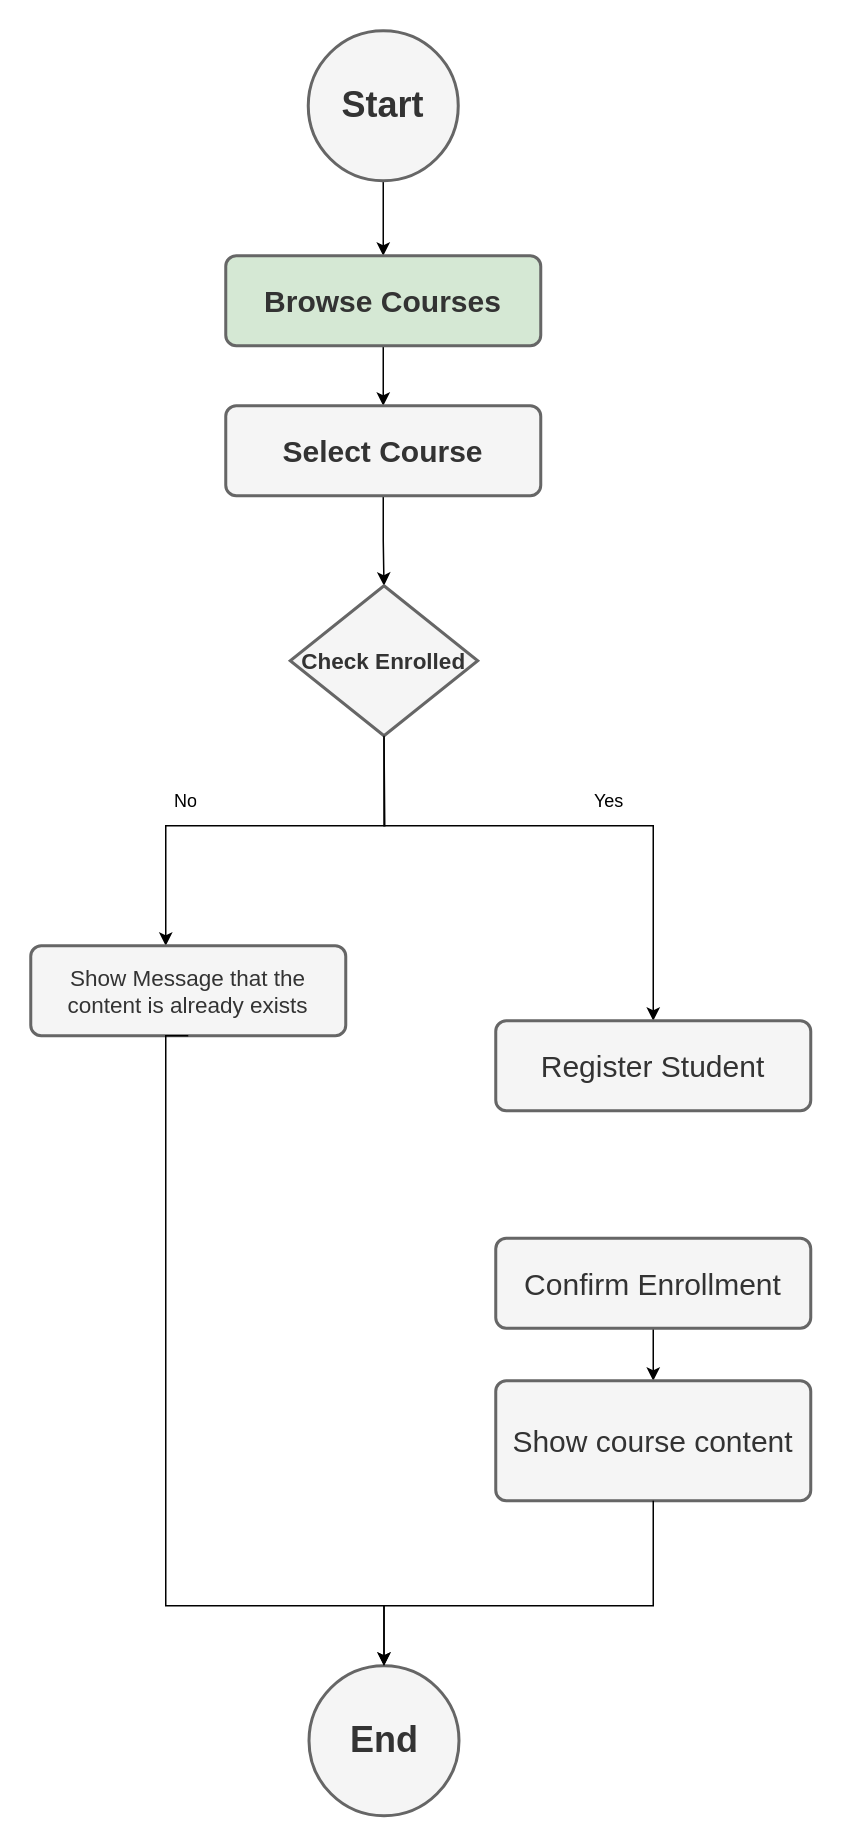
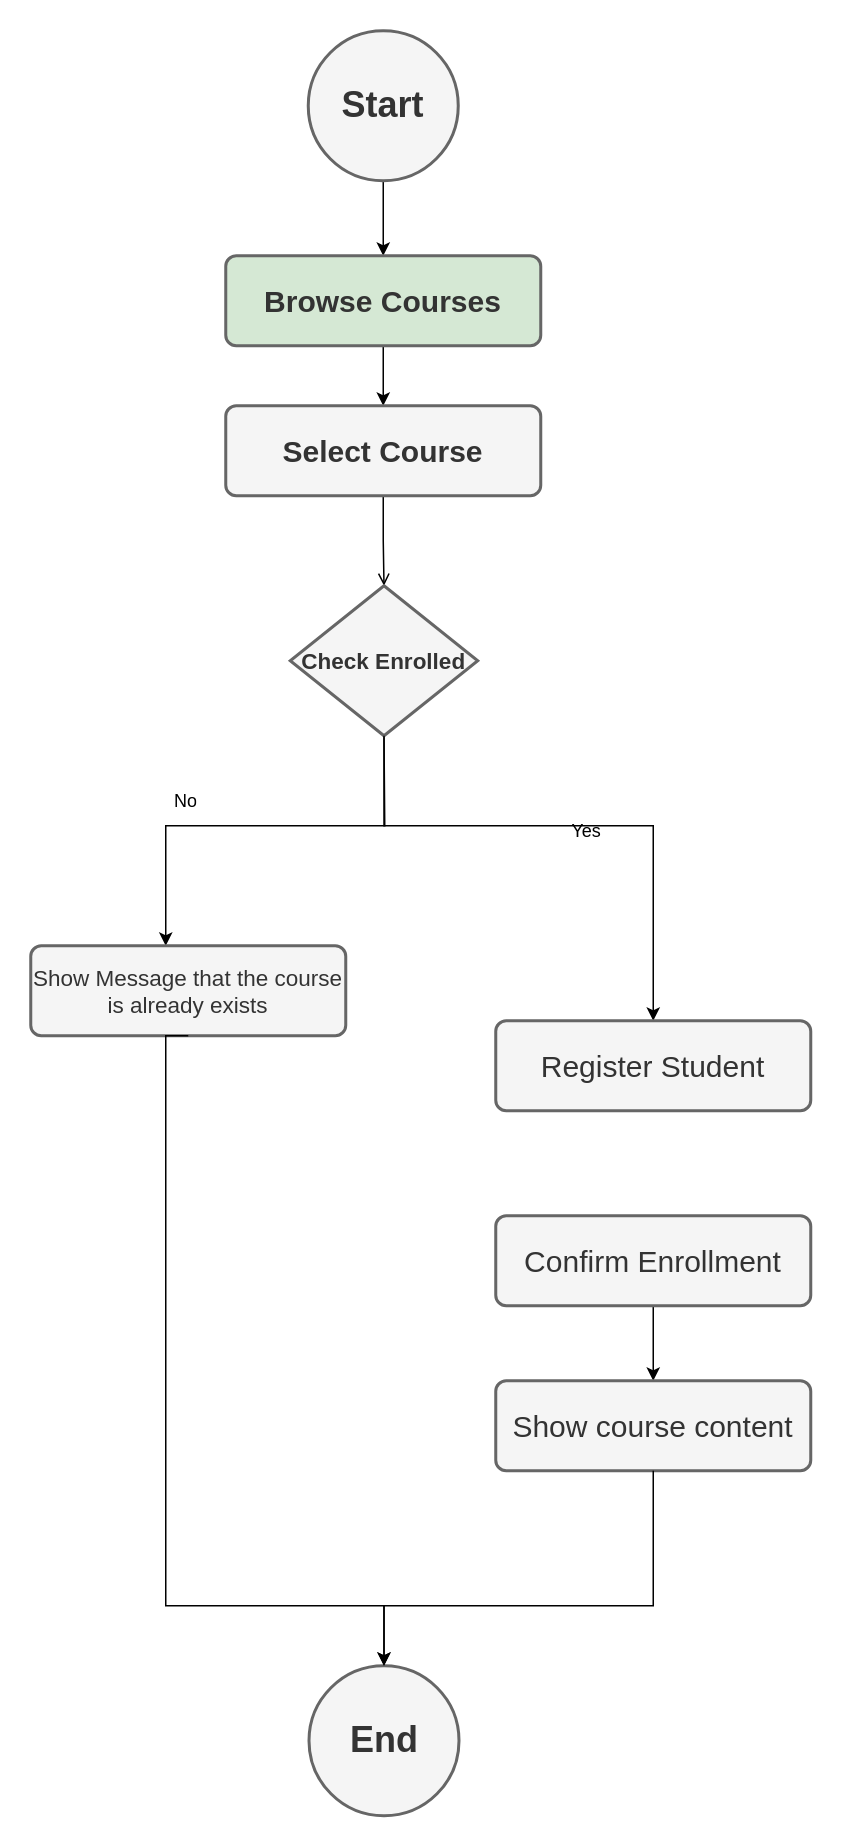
(384, 574) -> (384, 576)
(616, 803) -> (593, 833)
(188, 991) -> (188, 991)
(653, 1283) -> (653, 1261)
(653, 1441) -> (653, 1426)
